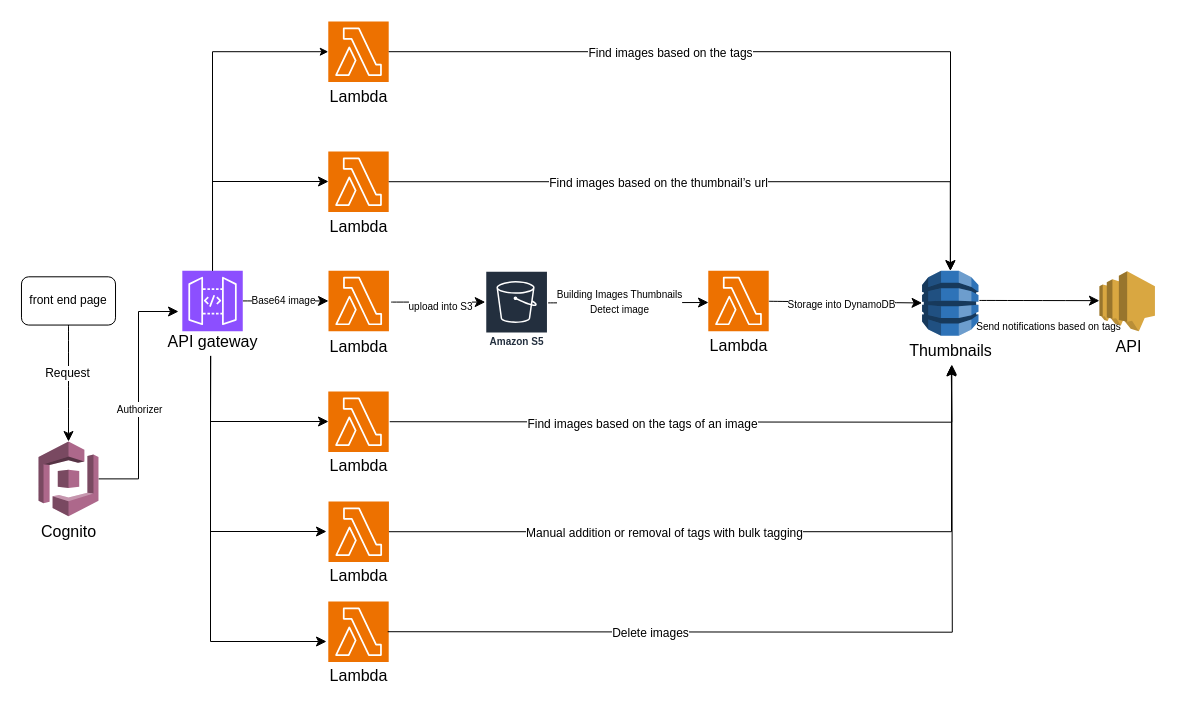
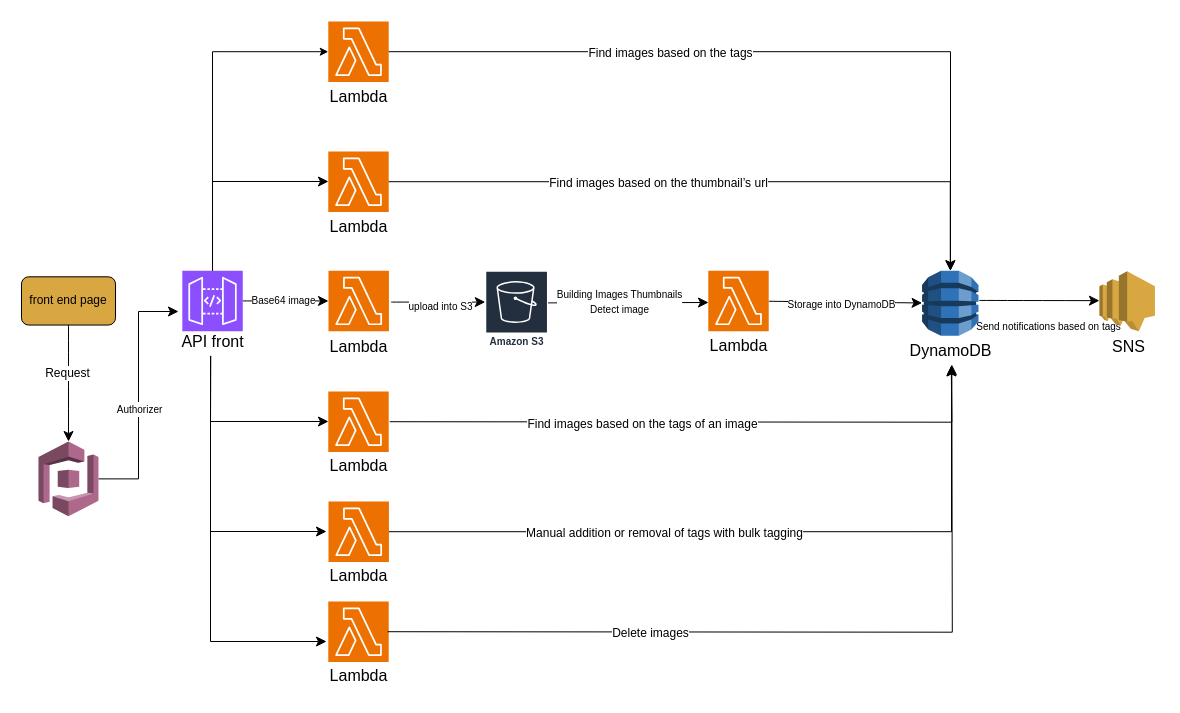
(68, 301) -> (68, 301)
(213, 342) -> (213, 342)
(517, 342) -> (517, 342)
(1129, 347) -> (1129, 347)
(951, 351) -> (951, 351)
(69, 531) -> none
